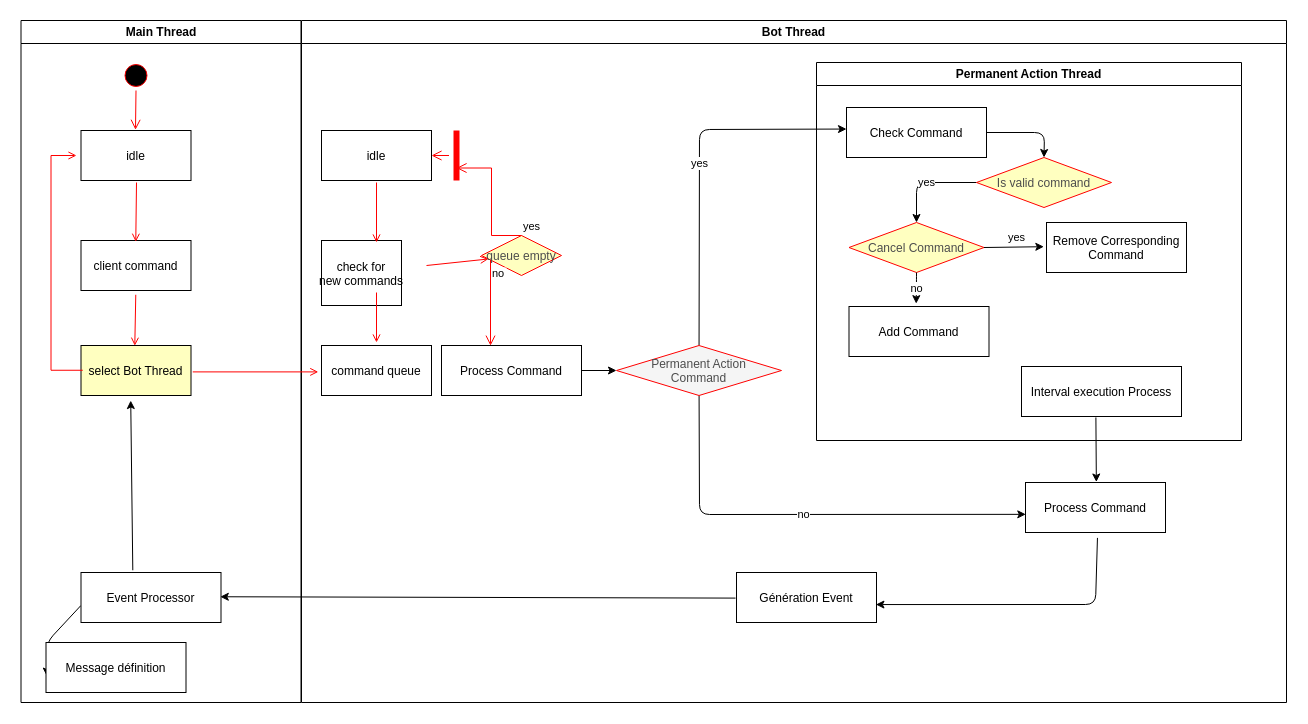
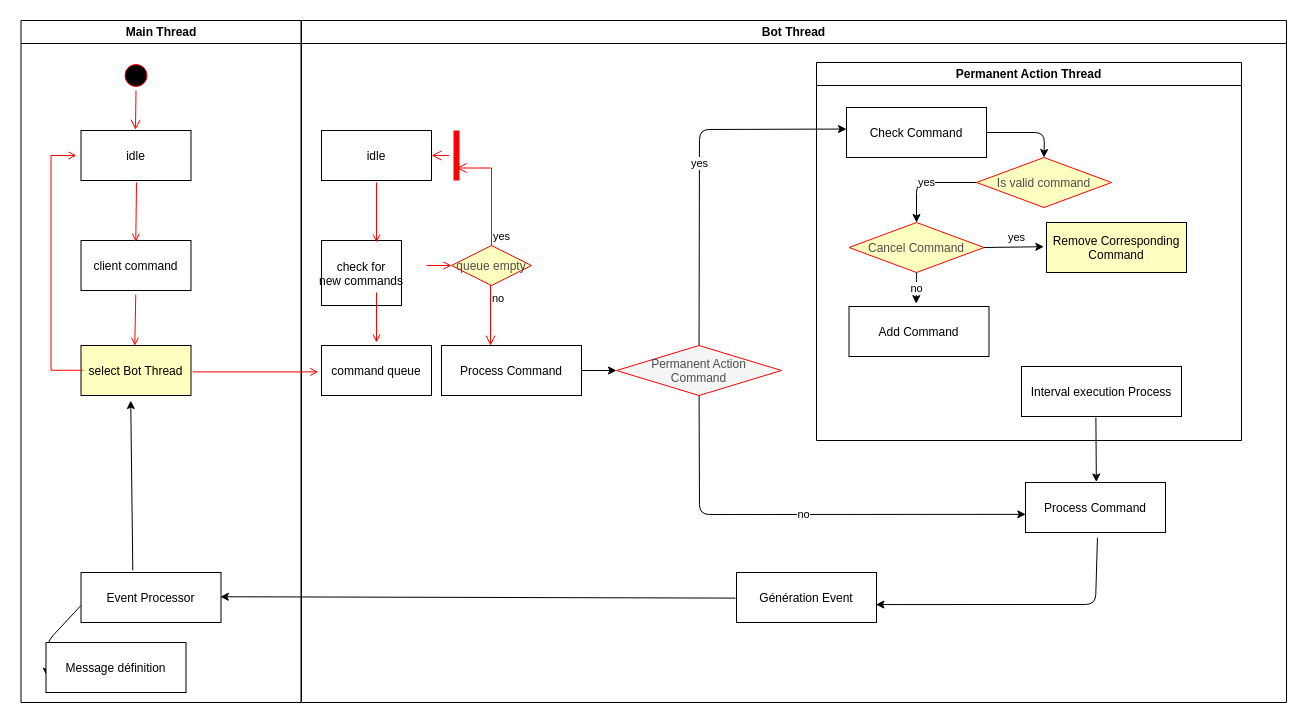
(1117, 248) -> (1117, 248)
(522, 256) -> (492, 266)
